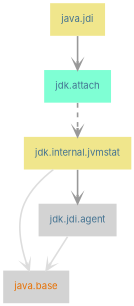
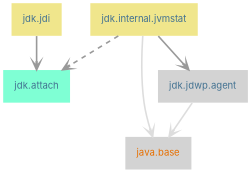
(78, 19) -> (37, 19)
(78, 116) -> (94, 51)
(78, 220) -> (203, 86)
